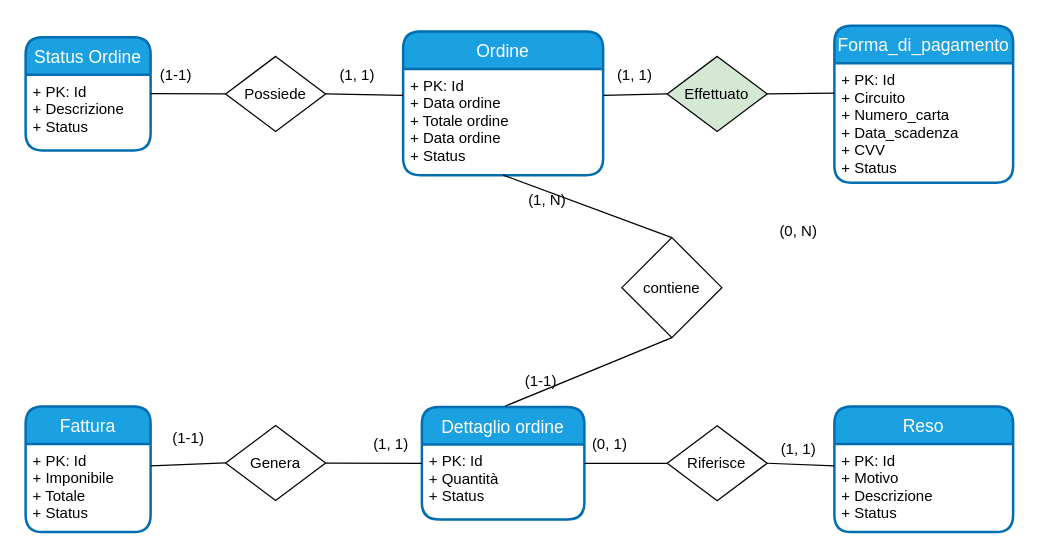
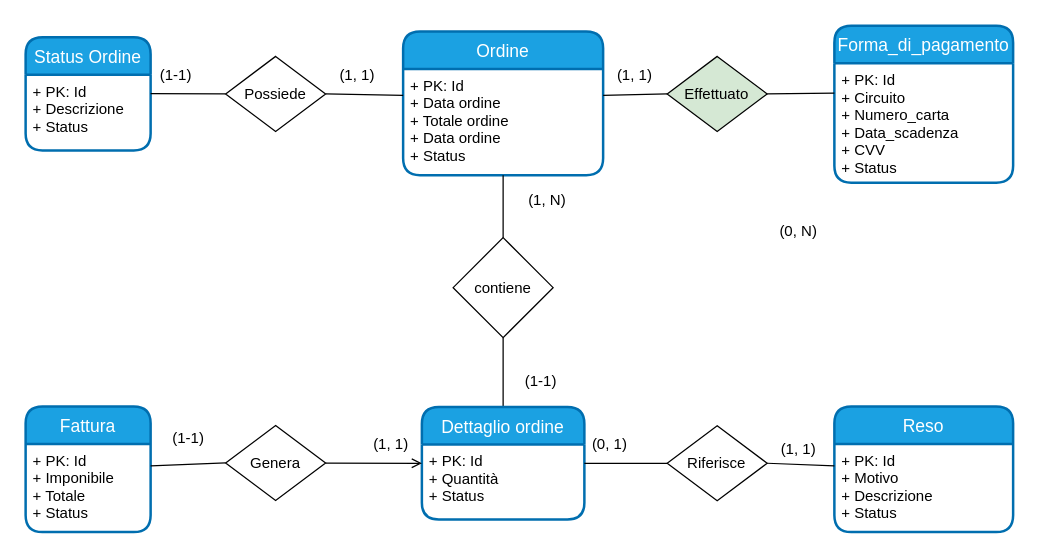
(672, 288) -> (503, 288)
(415, 463) -> (415, 463)
